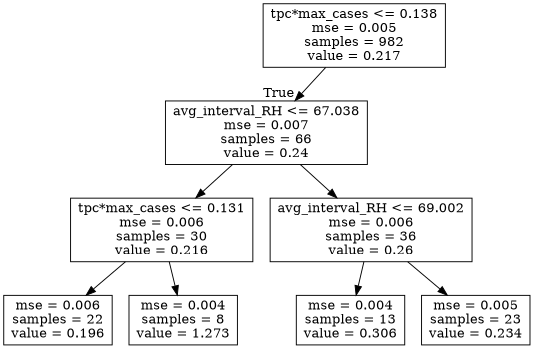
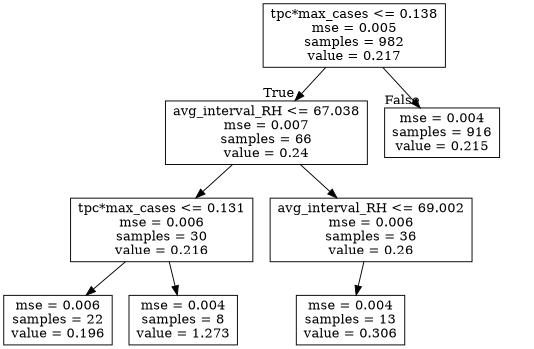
none -> (442, 133)
(476, 320) -> none
